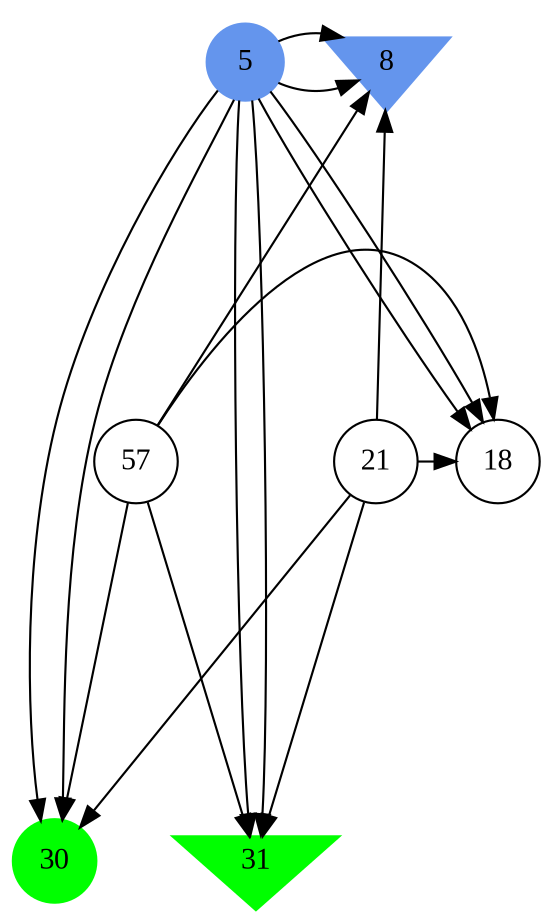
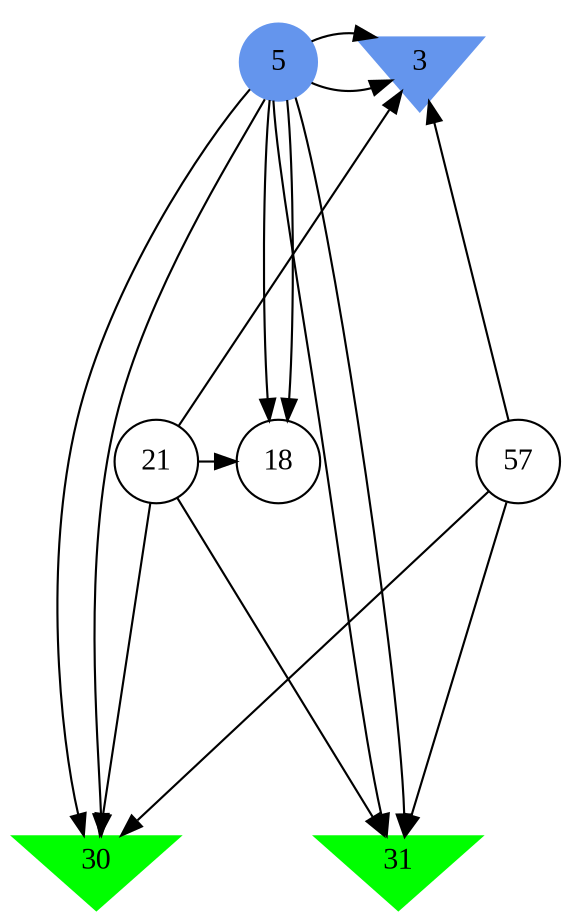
(387, 62) -> (420, 62)
(330, 257) -> none
(55, 861) -> (96, 861)
